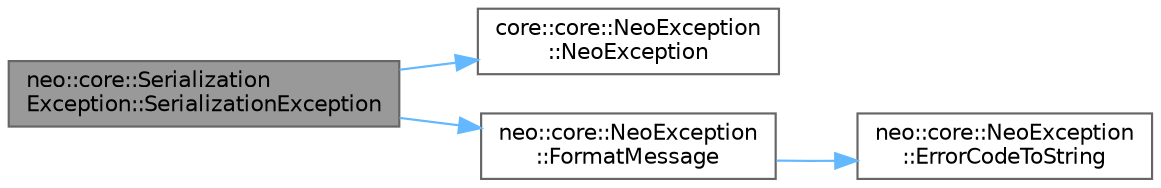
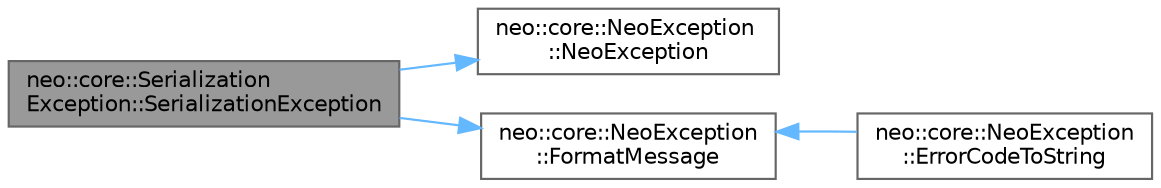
(628, 41) -> (628, 41)
(806, 161) -> (828, 131)
